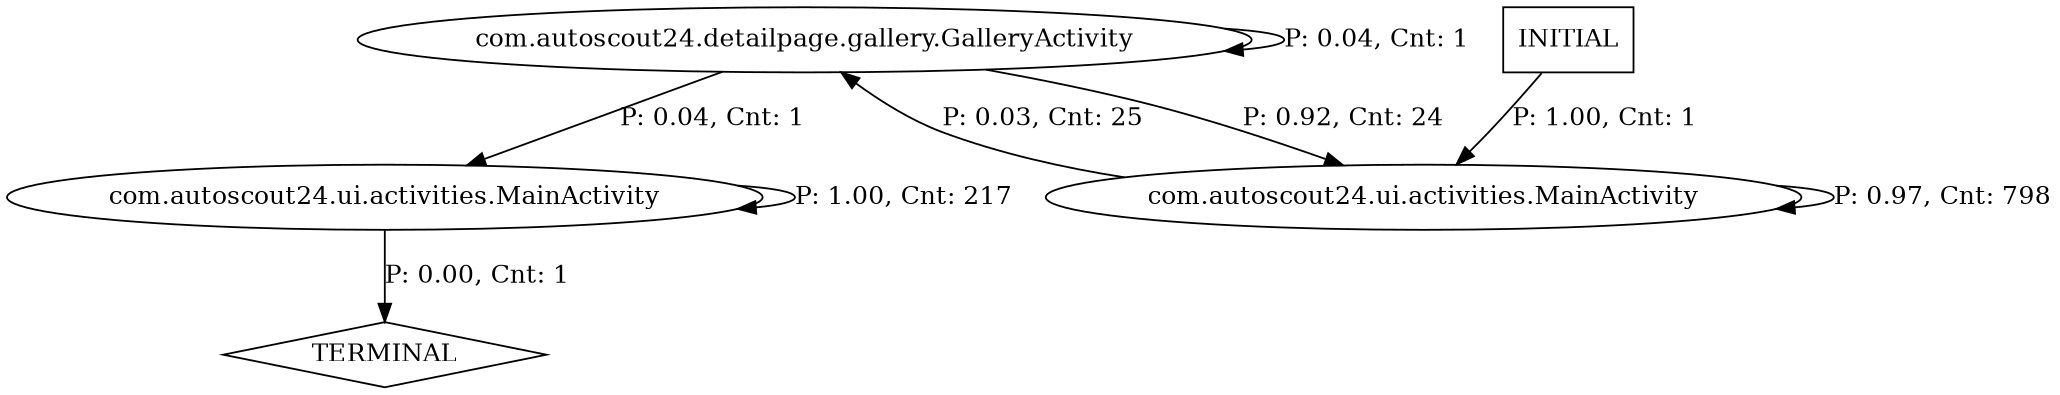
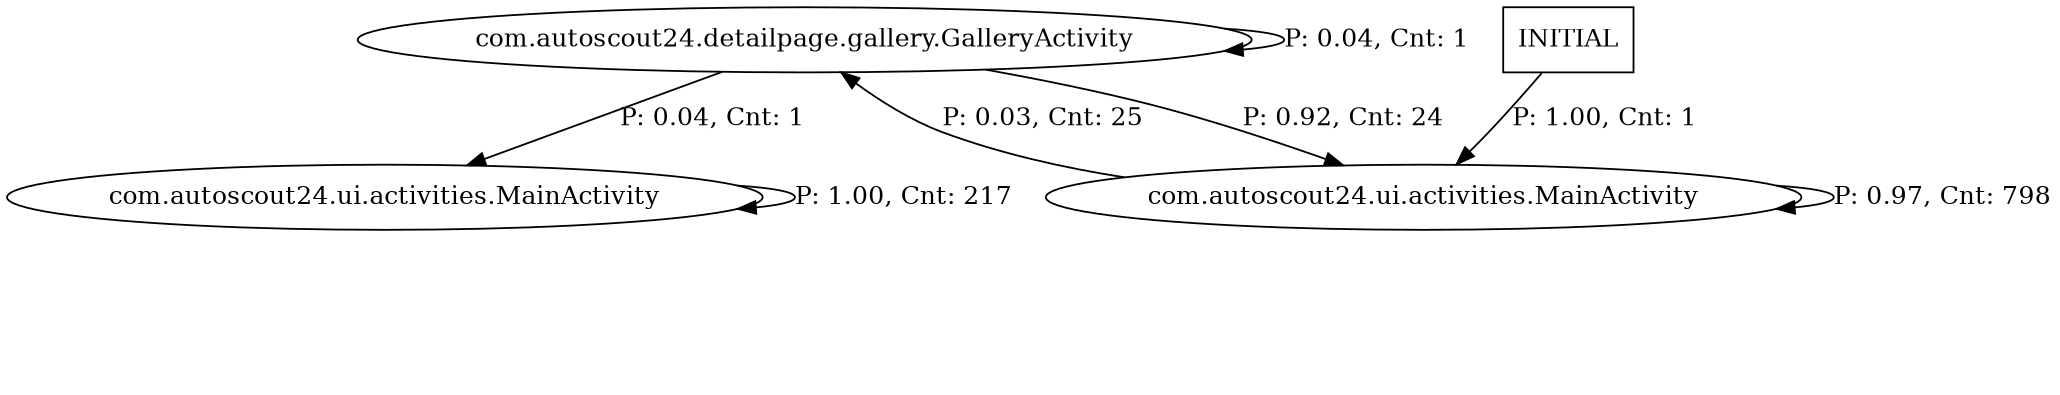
(385, 355) -> none
